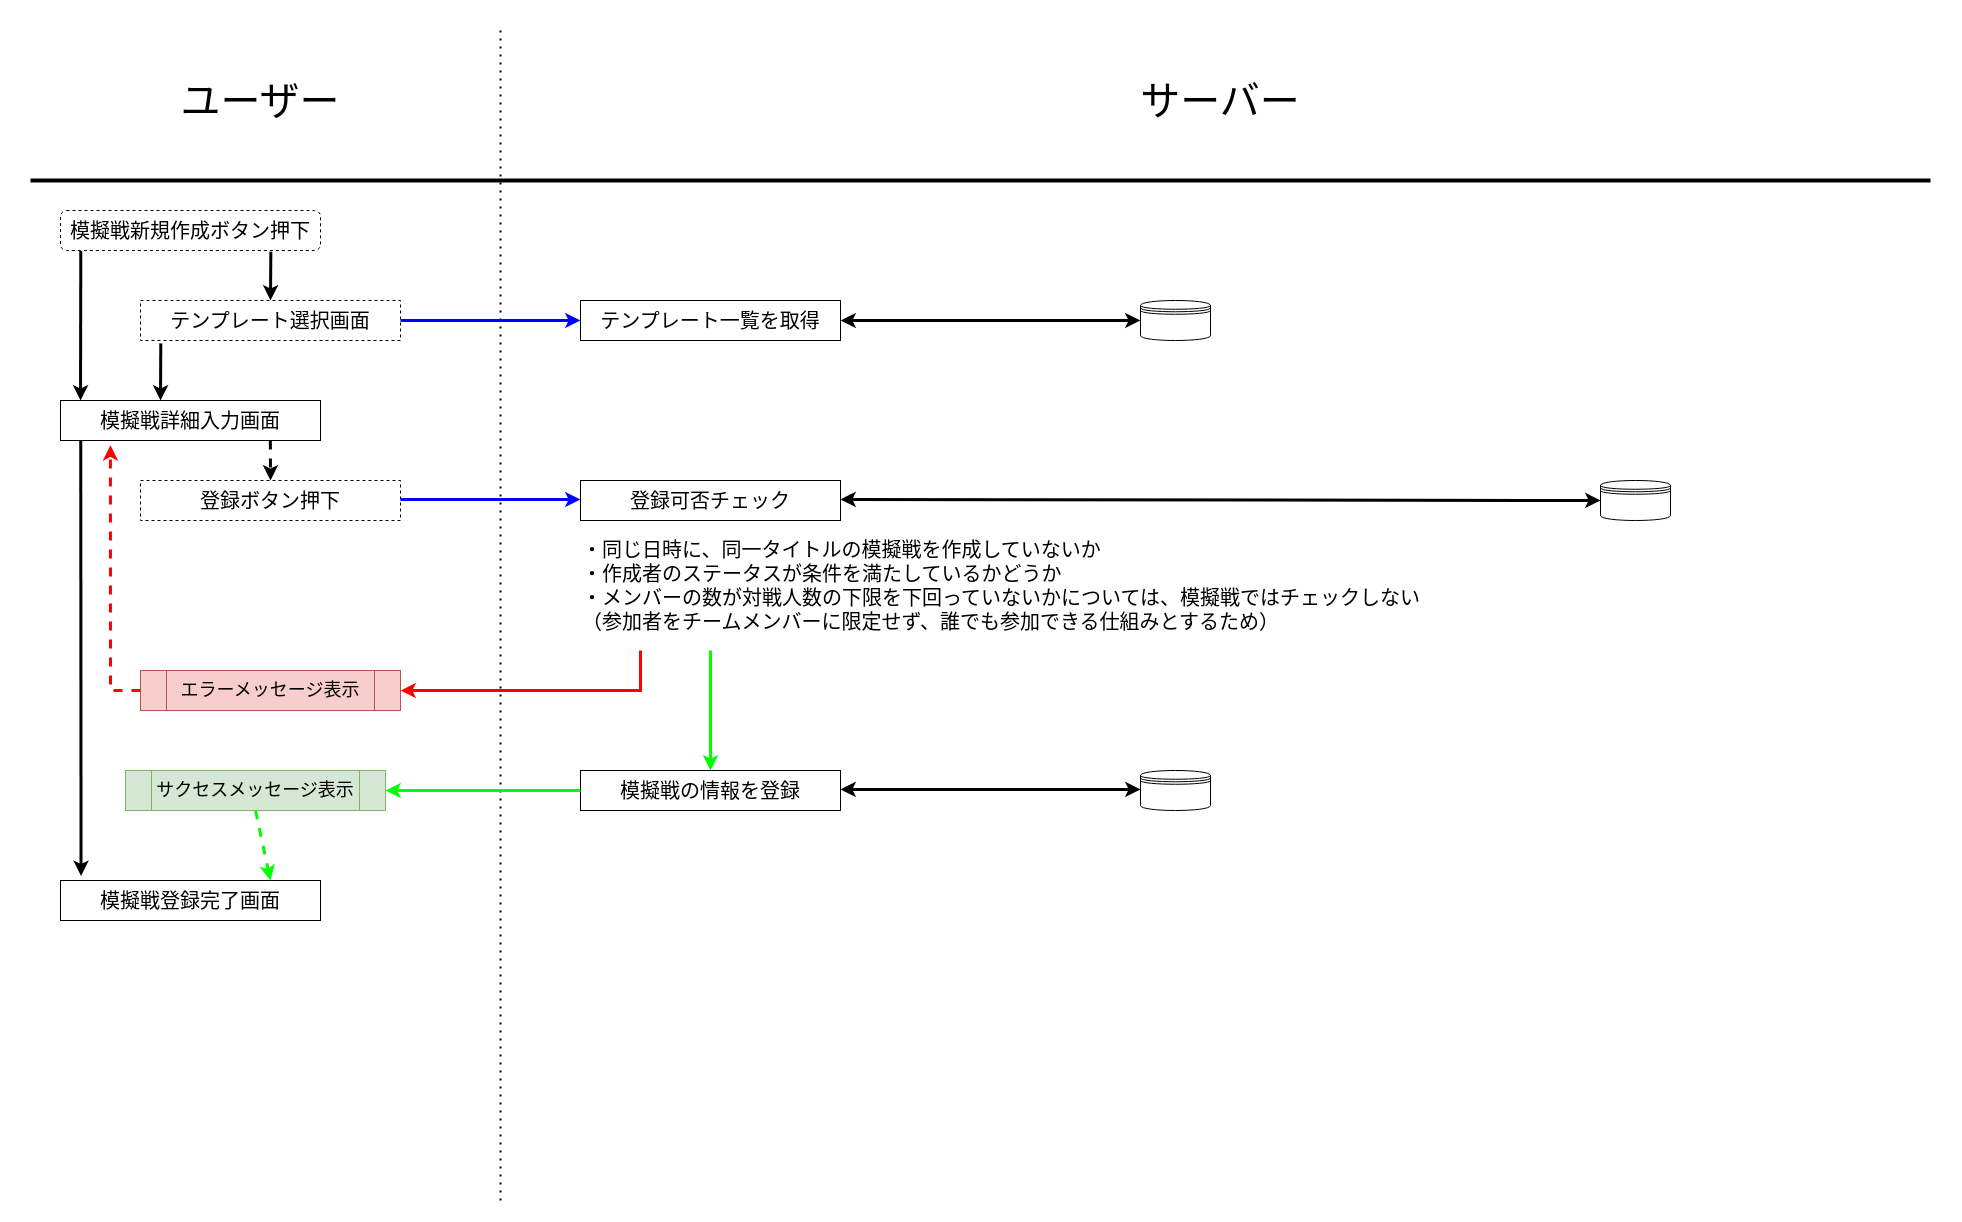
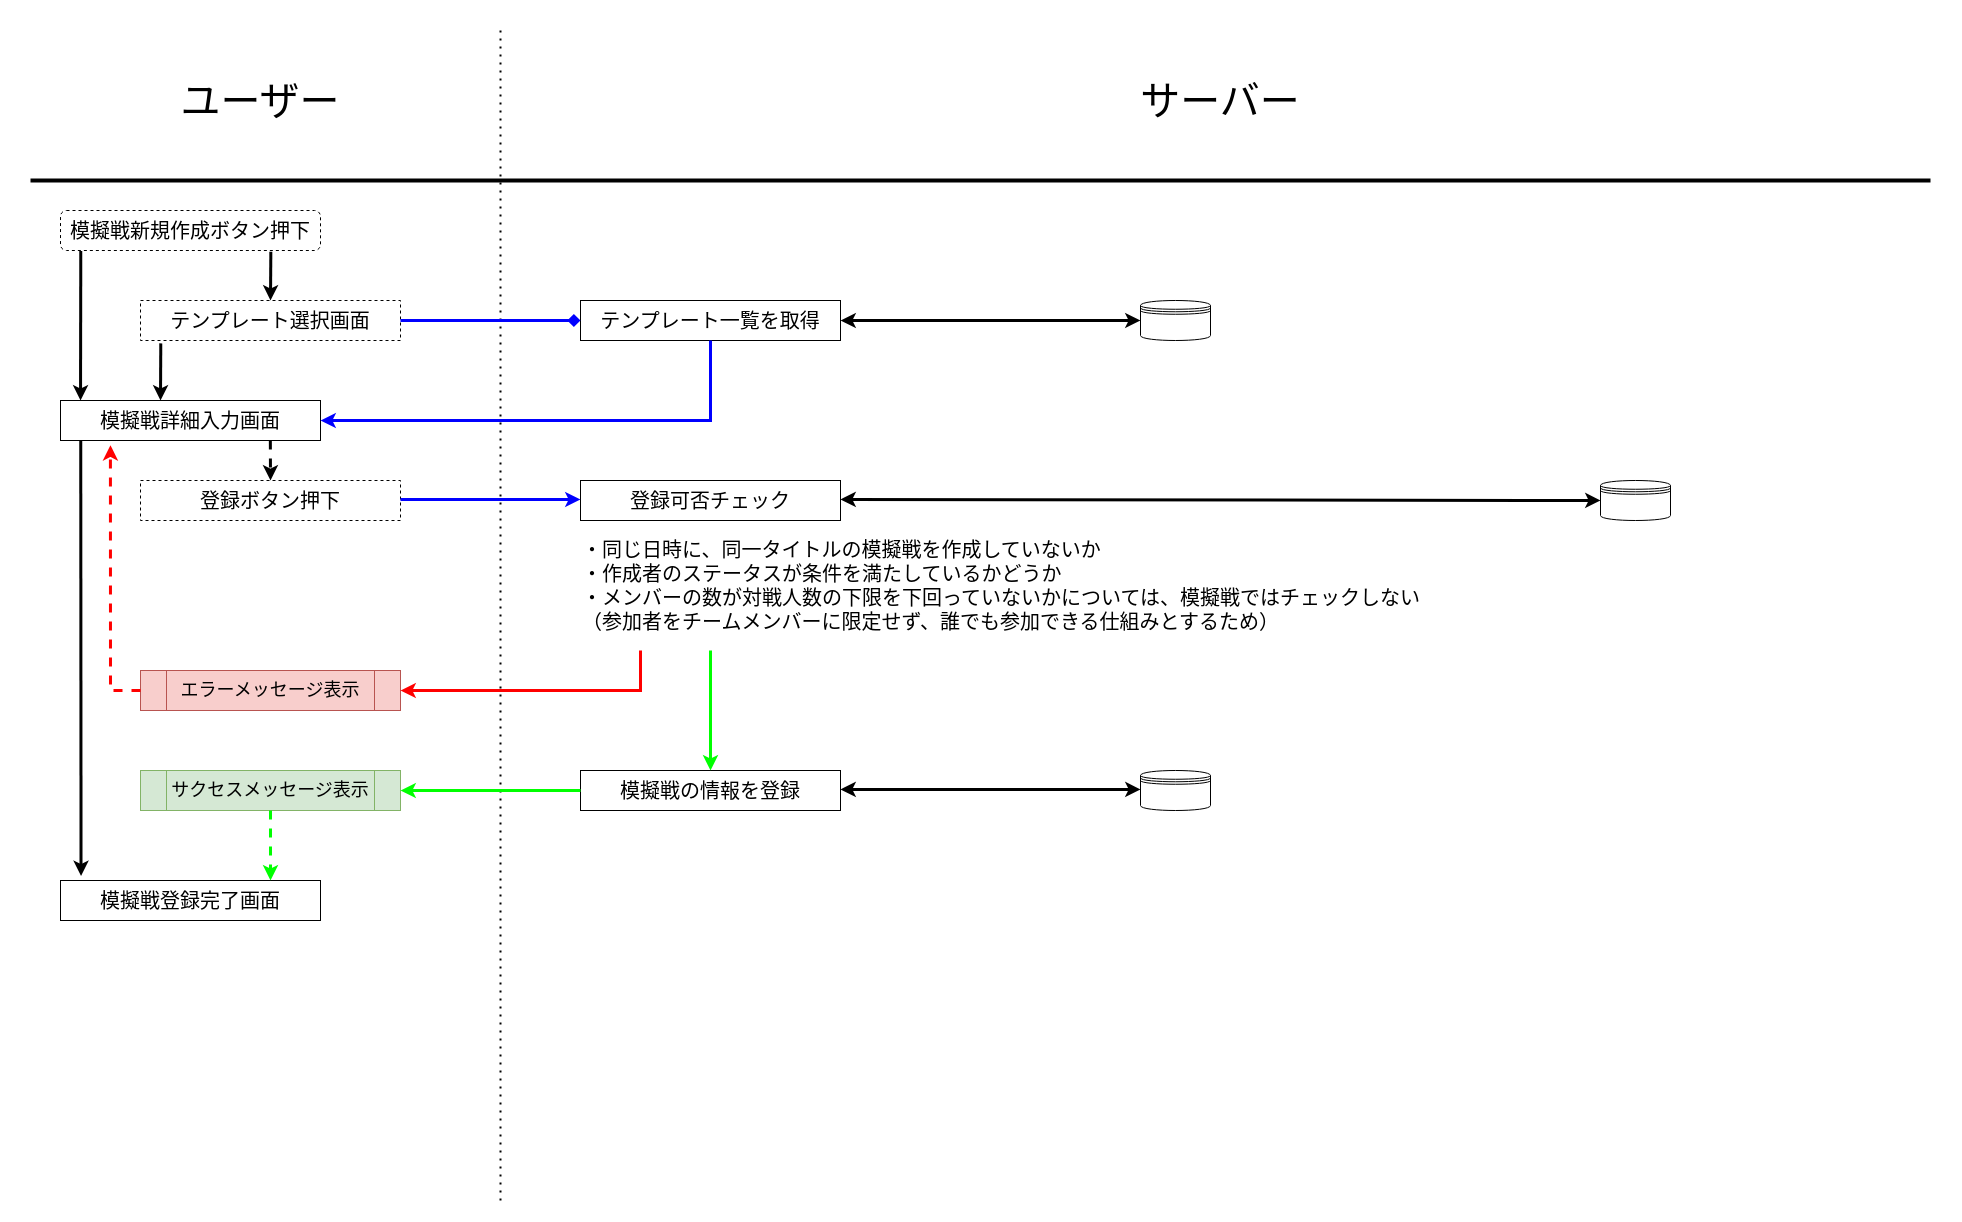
(568, 321) -> (567, 321)
none -> (561, 421)
(256, 791) -> (271, 791)
